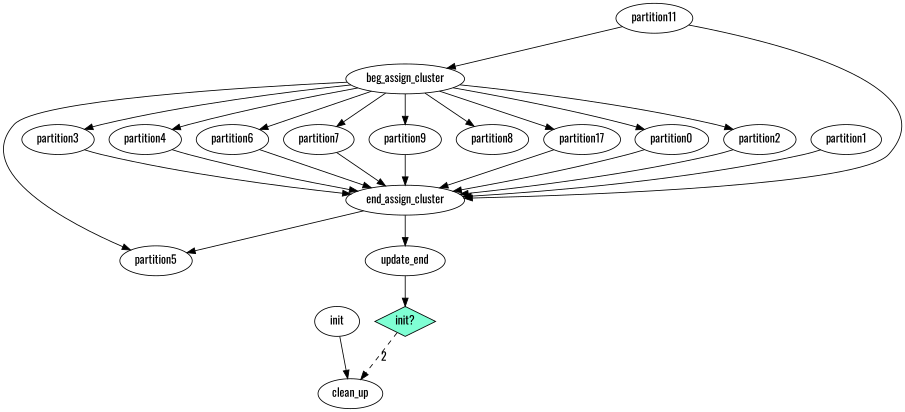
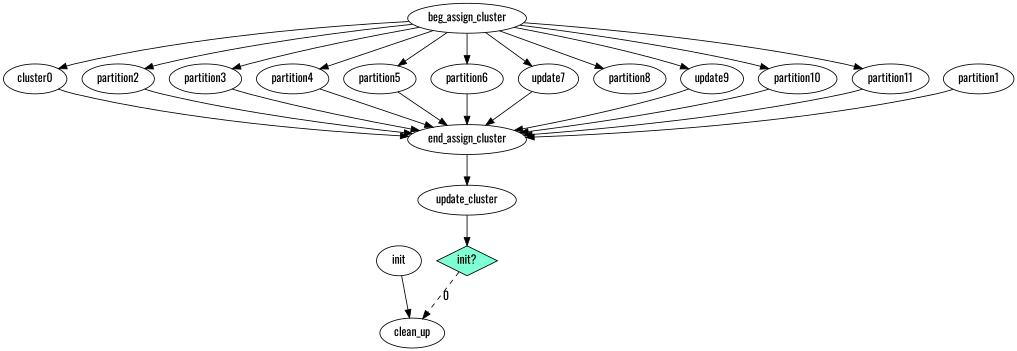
(539, 46) -> (690, 39)
(319, 140) -> (548, 79)
(405, 140) -> (712, 79)
(582, 140) -> (798, 79)
(672, 140) -> (35, 79)
(279, 231) -> (419, 106)
(405, 261) -> (467, 200)
(384, 358) -> (446, 297)
